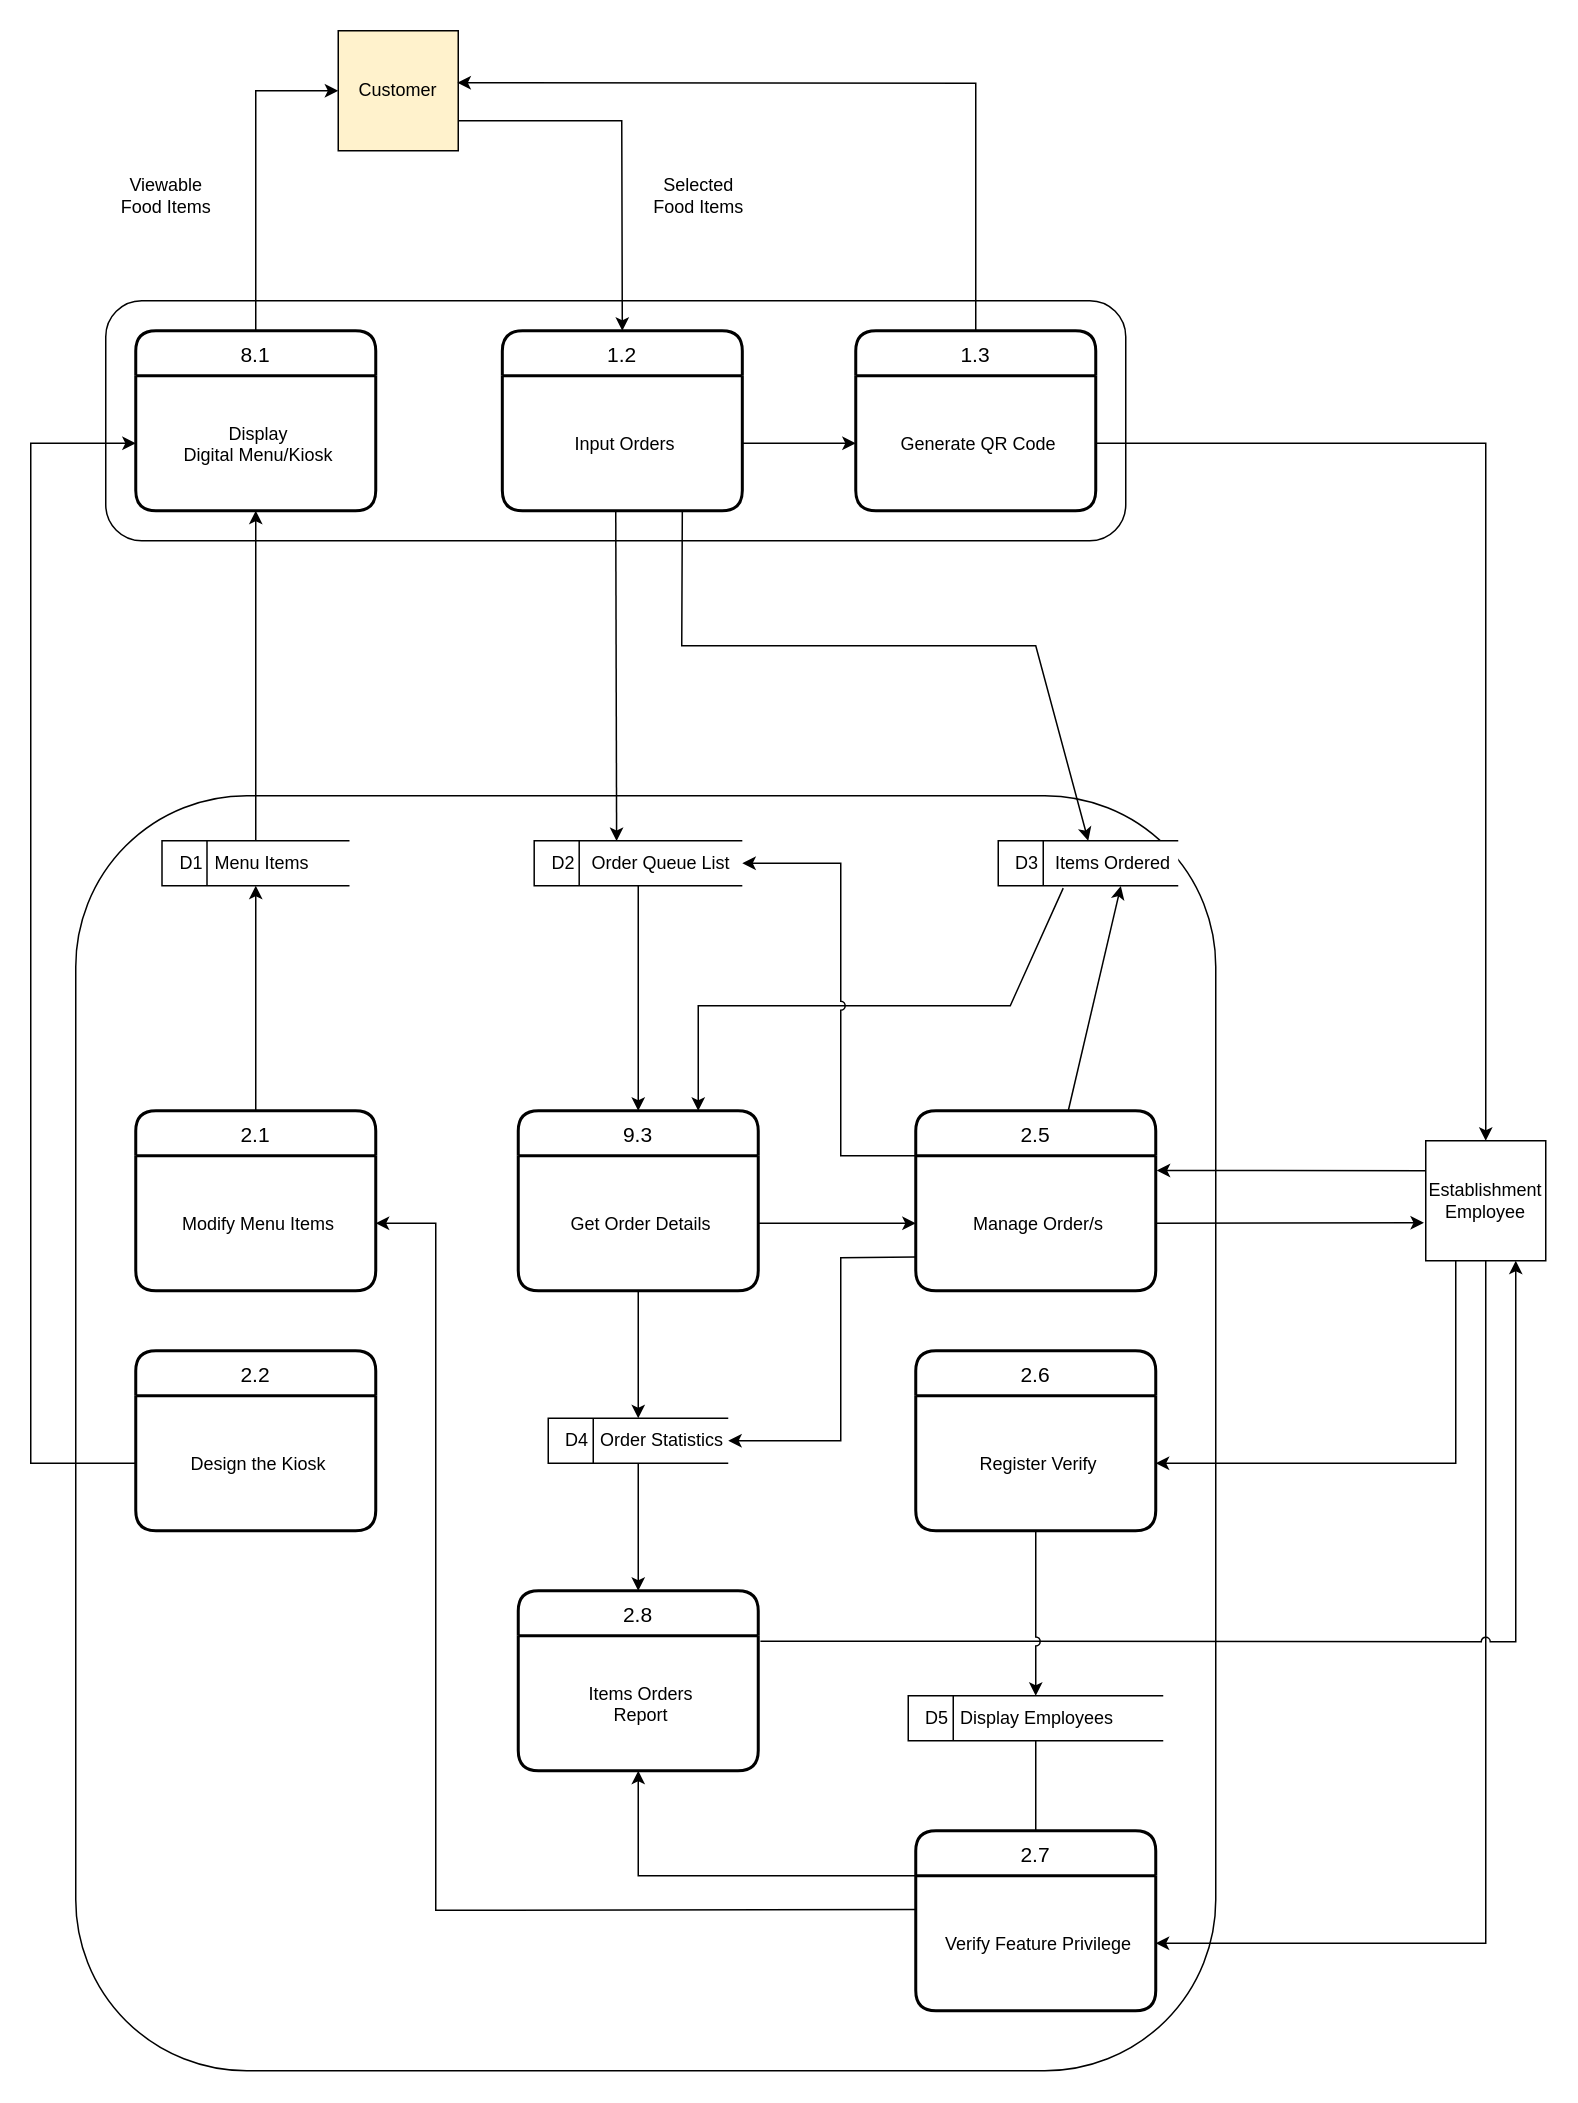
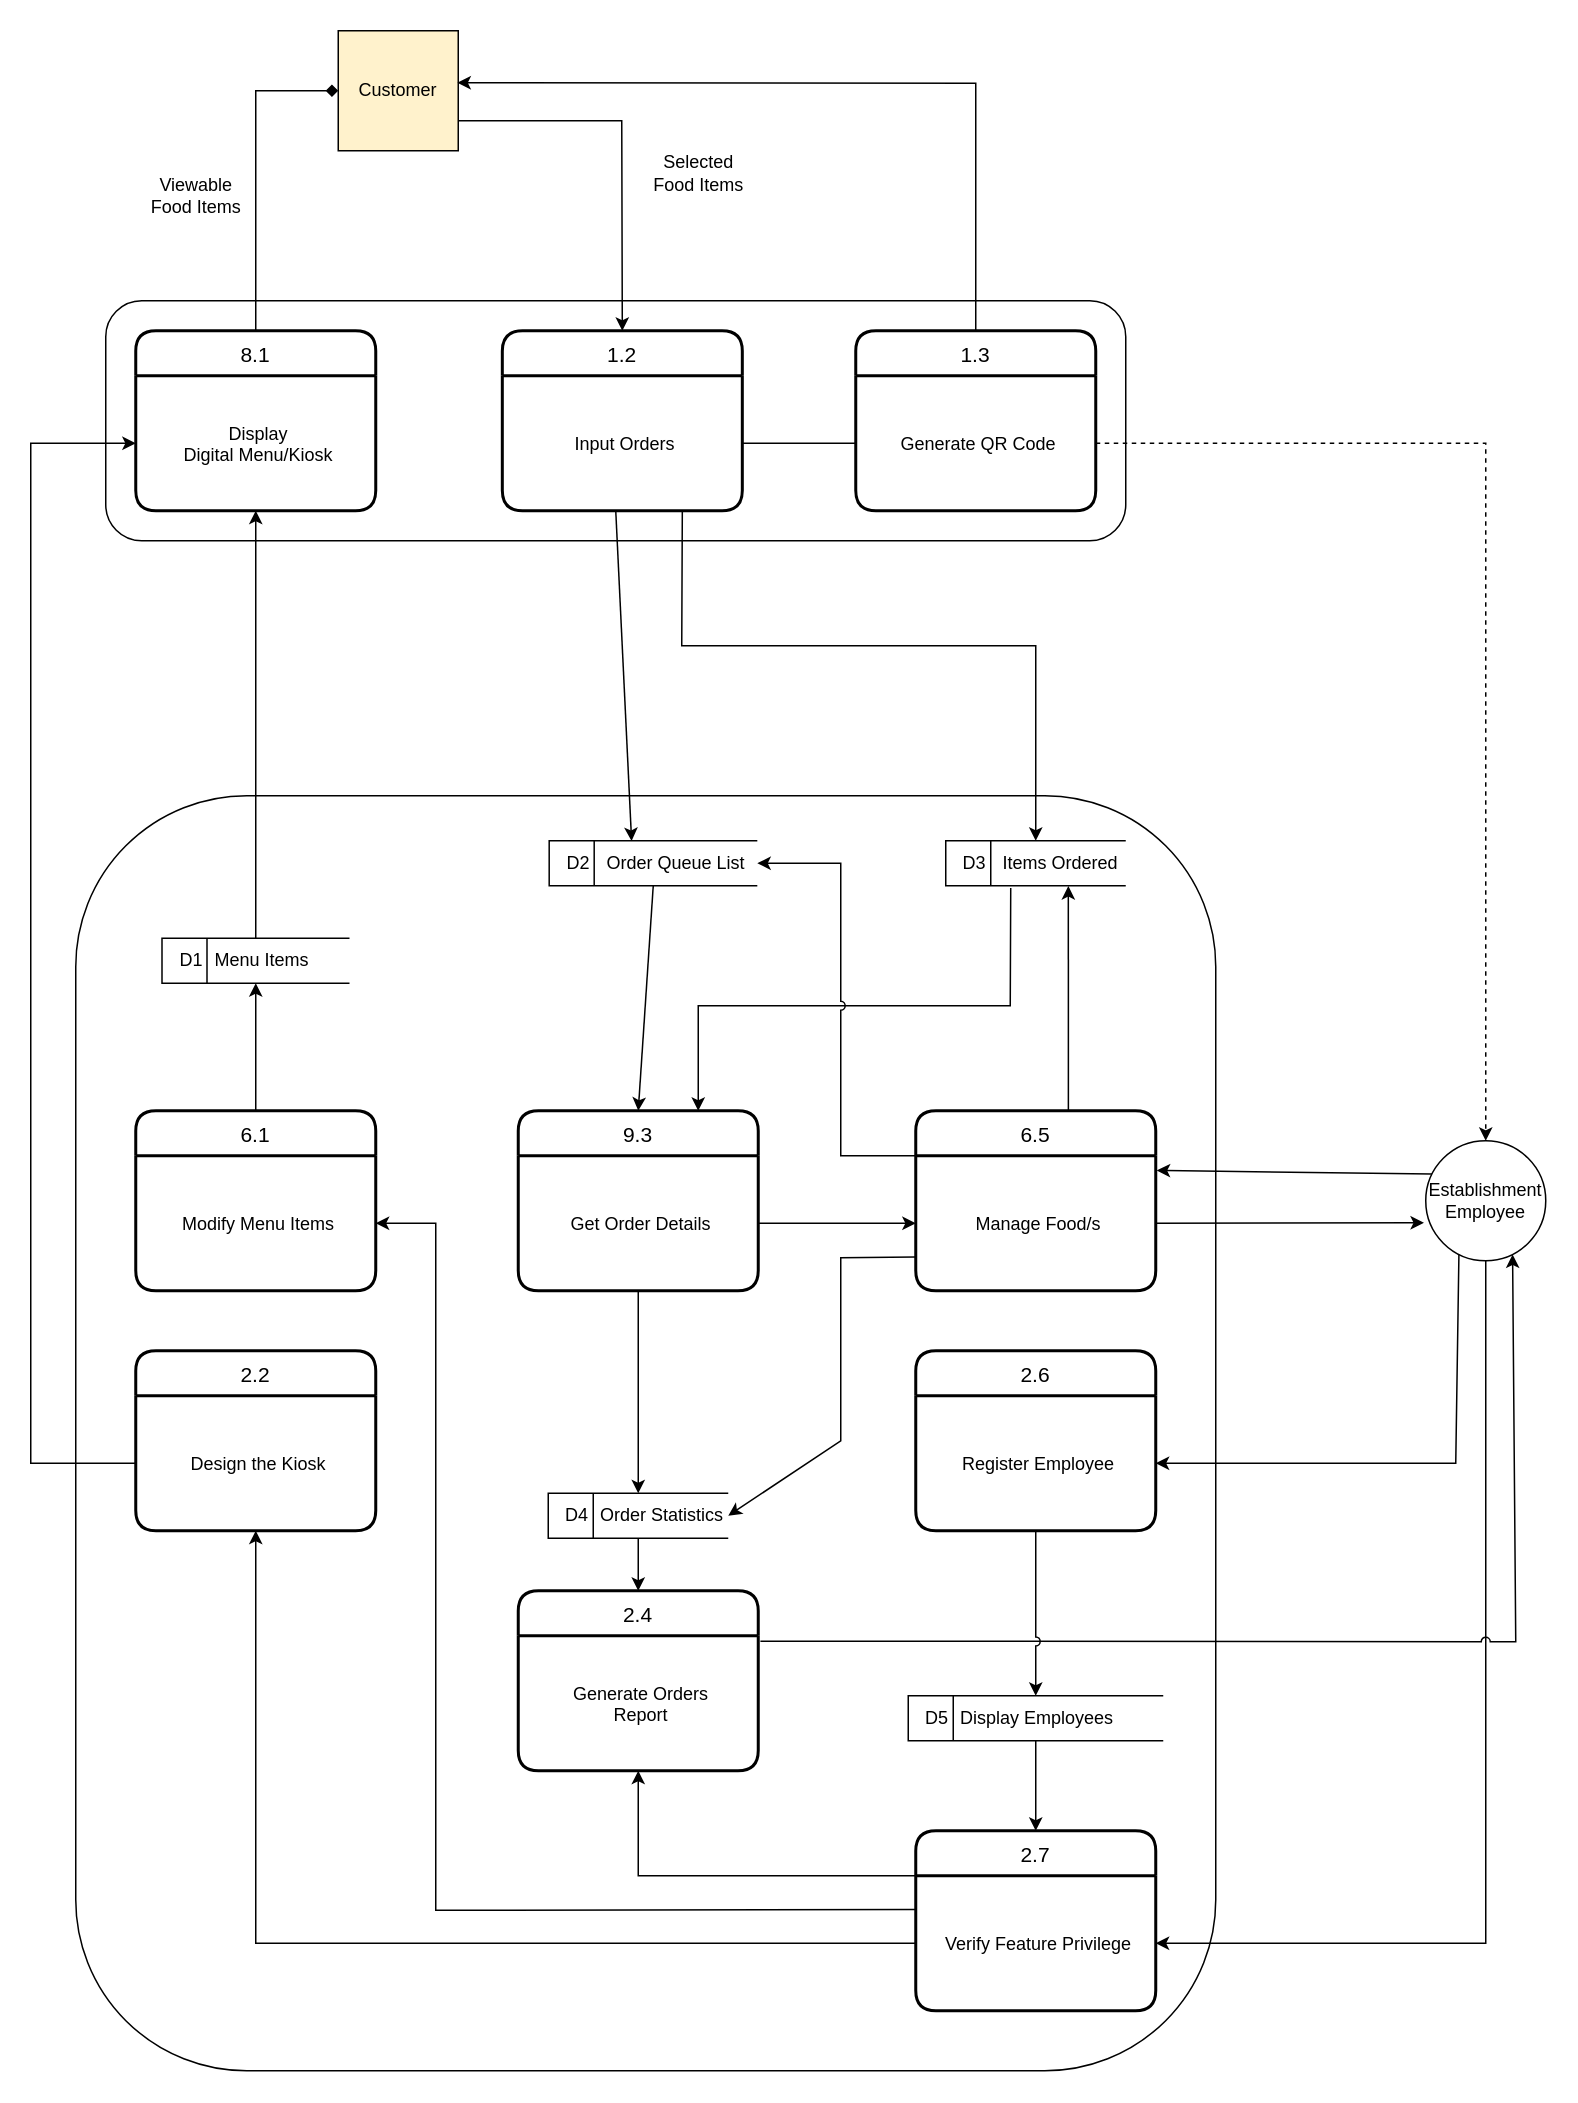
(327, 91) -> (326, 91)
(166, 196) -> (196, 196)
(698, 196) -> (698, 173)
(844, 443) -> (847, 443)
(1486, 592) -> (1486, 592)
(256, 863) -> (256, 961)
(638, 863) -> (653, 863)
(1088, 863) -> (1036, 863)
(255, 1135) -> (255, 1135)
(1035, 1135) -> (1035, 1135)
(1486, 1201) -> (1486, 1201)
(1038, 1224) -> (1038, 1224)
(638, 1441) -> (638, 1516)
(1038, 1464) -> (1038, 1464)
(638, 1615) -> (638, 1615)
(641, 1694) -> (641, 1694)
(1036, 1823) -> (1036, 1819)
none -> (384, 1943)
